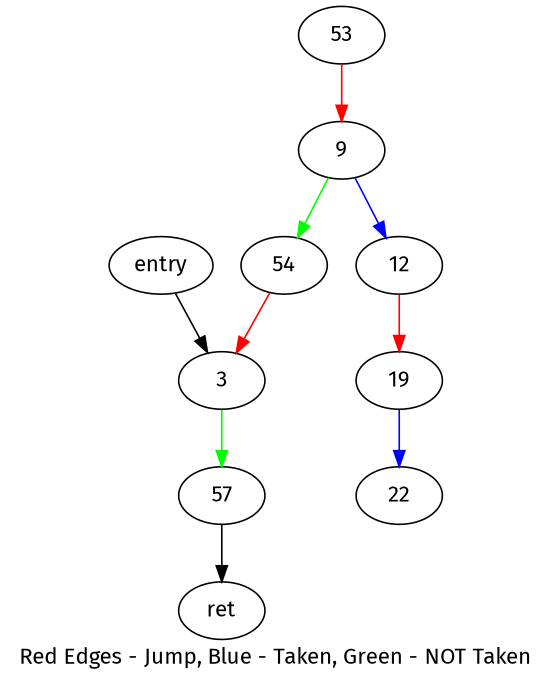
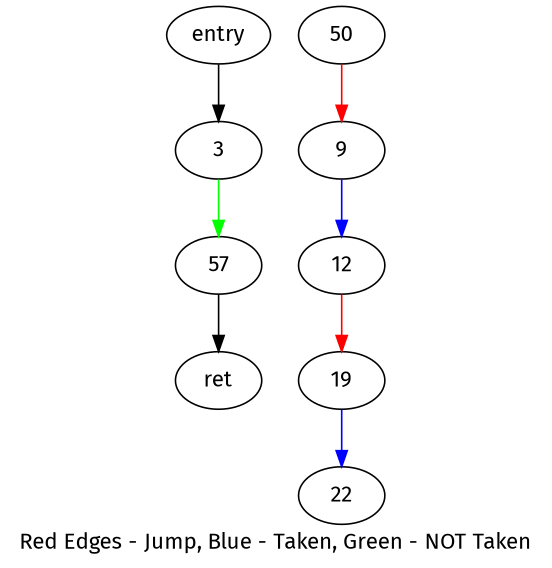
(342, 35) -> (342, 35)
(284, 265) -> none
